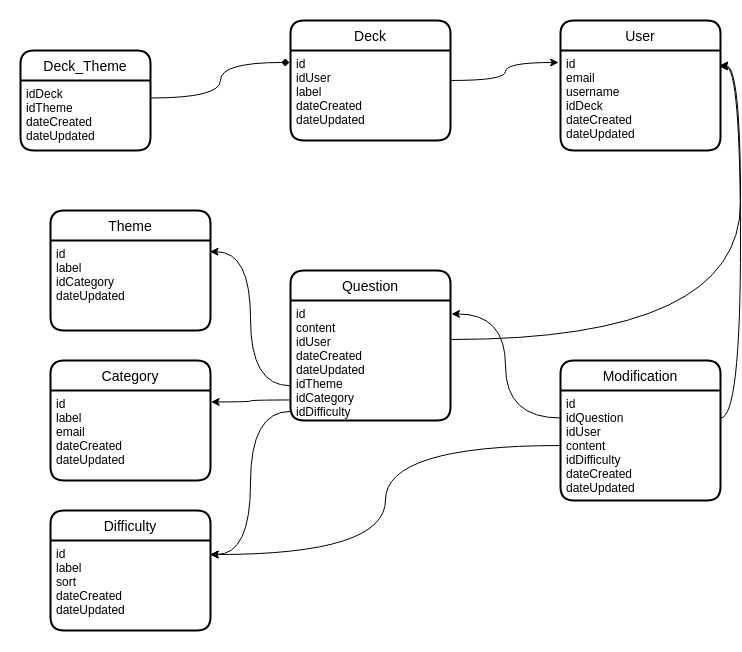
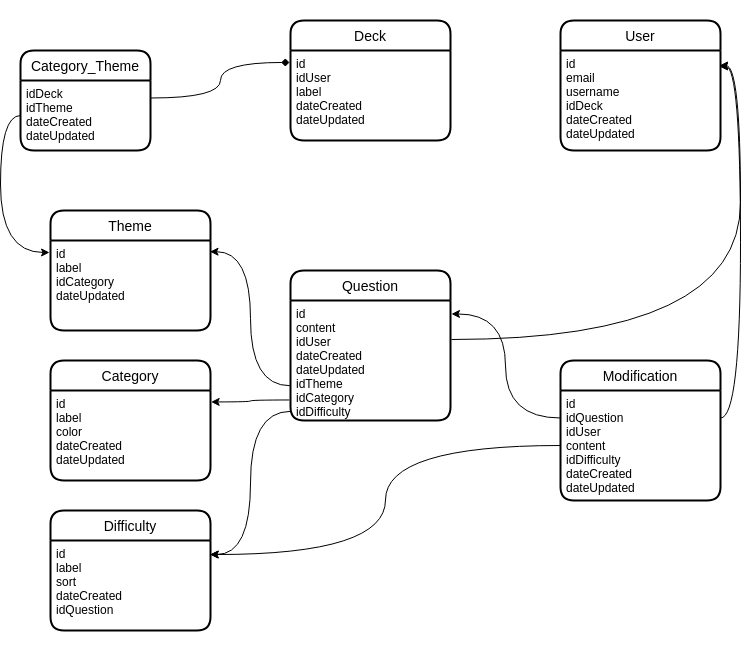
(85, 66) -> (85, 66)
(503, 75) -> none
none -> (1, 193)
(61, 404) -> (61, 404)
(61, 554) -> (61, 554)
